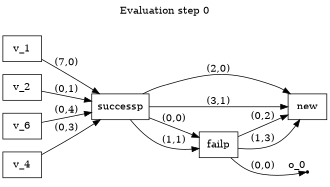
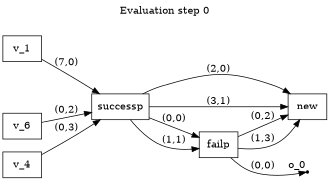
(22, 87) -> none
(67, 110) -> (67, 110)
